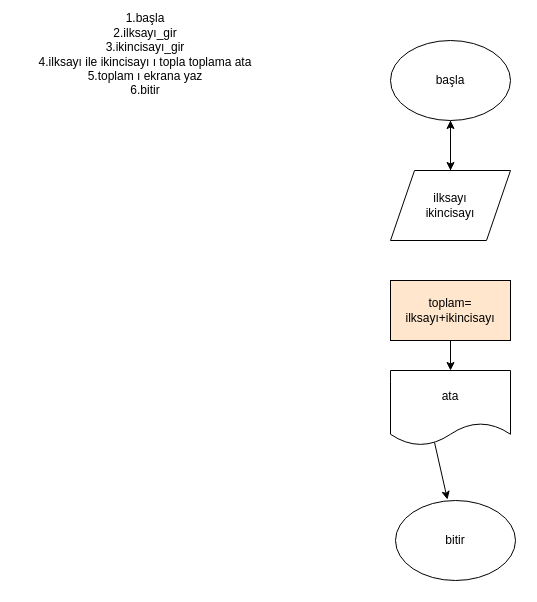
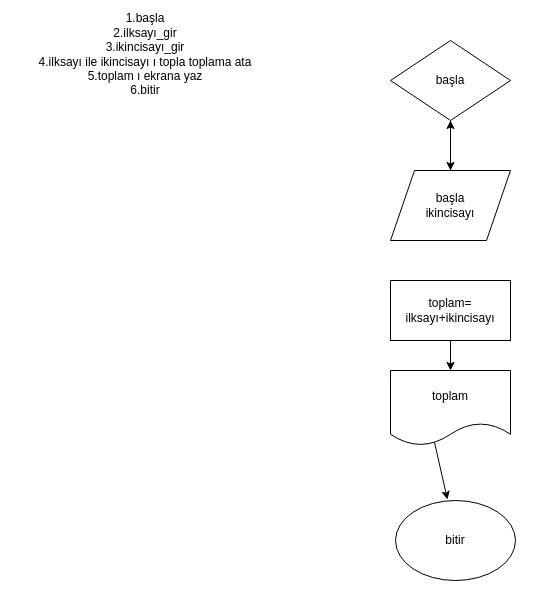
(451, 81) -> (451, 81)
(451, 206) -> (451, 206)
(451, 311) -> (451, 311)
(451, 397) -> (451, 397)
